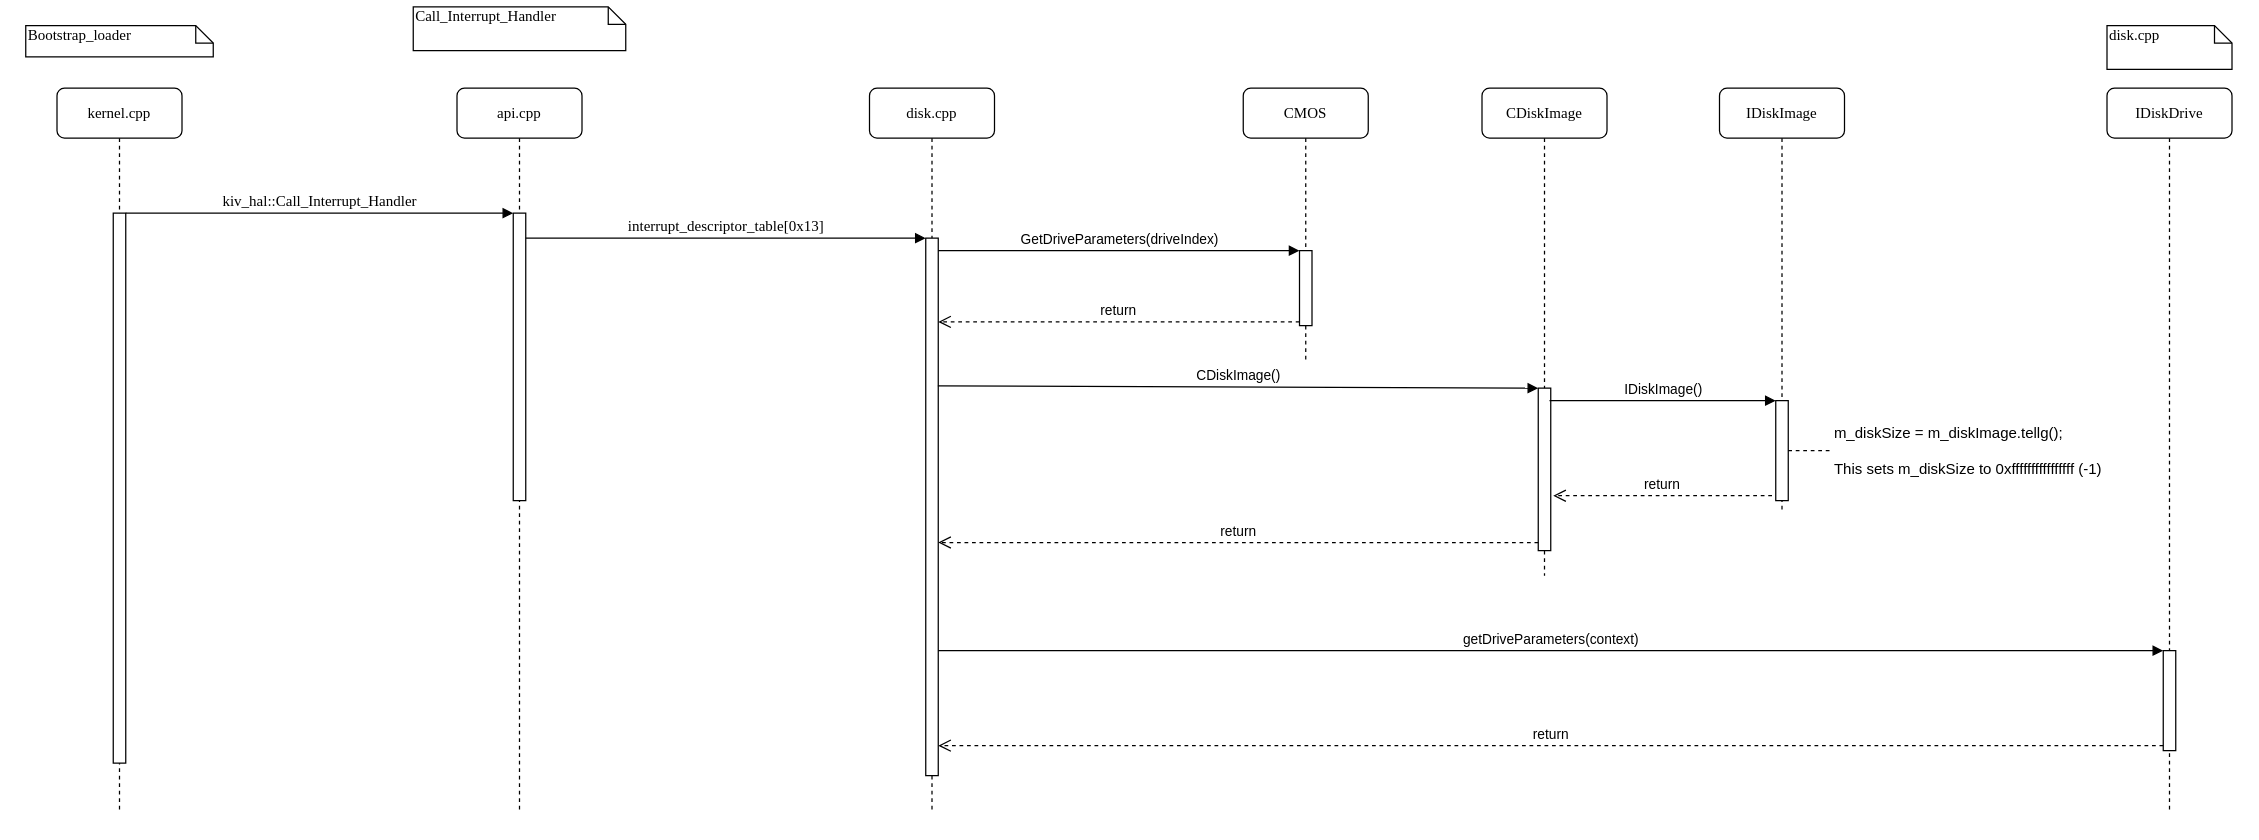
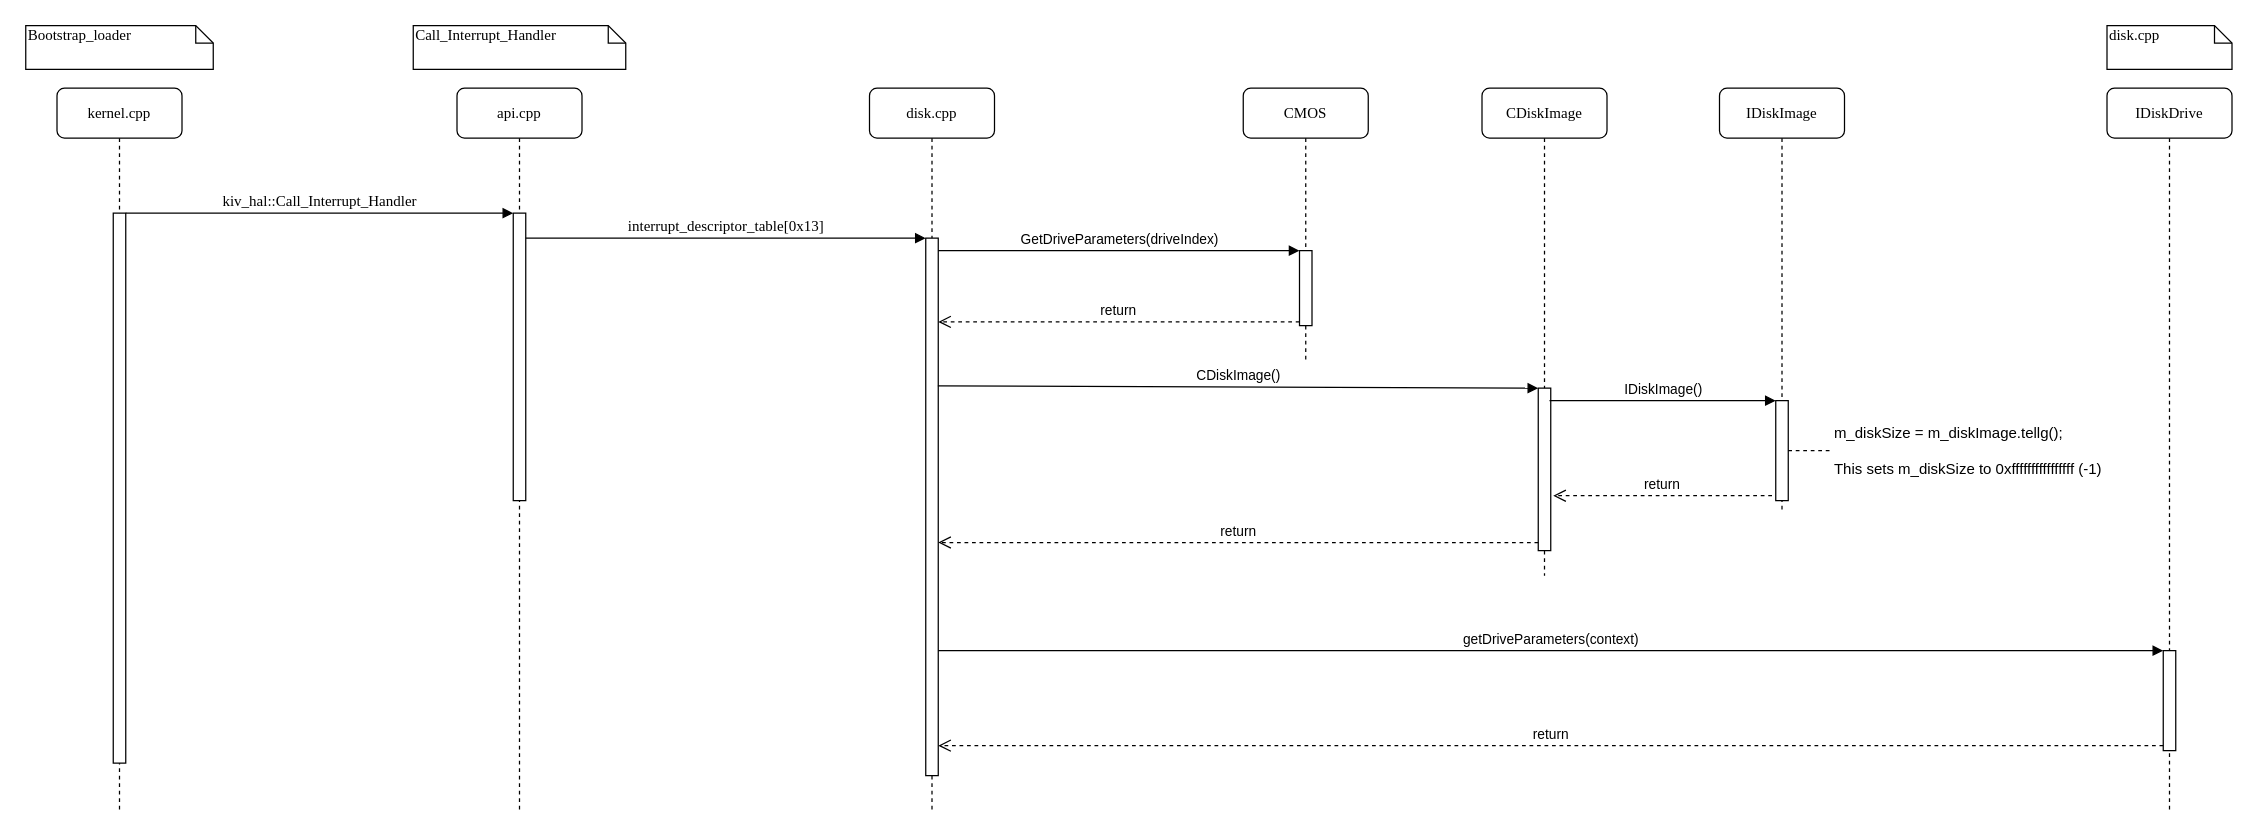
(519, 29) -> (519, 48)
(119, 41) -> (119, 48)
